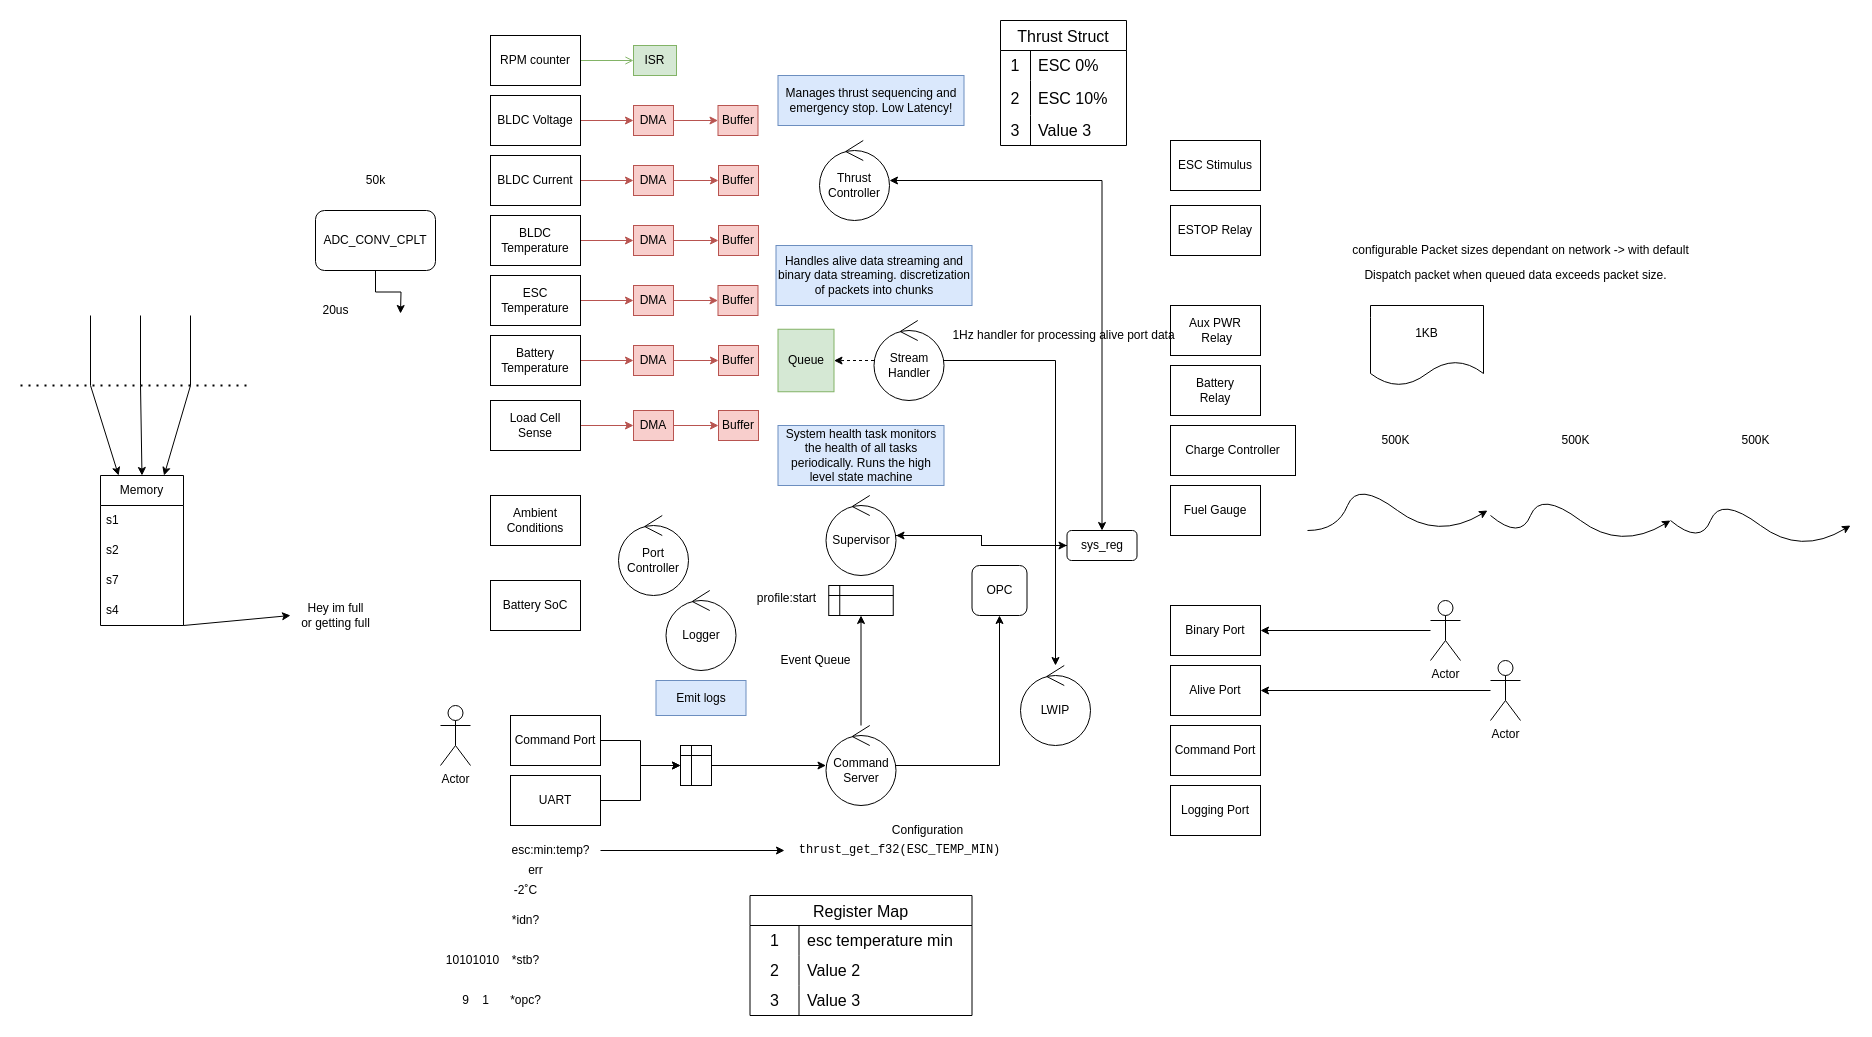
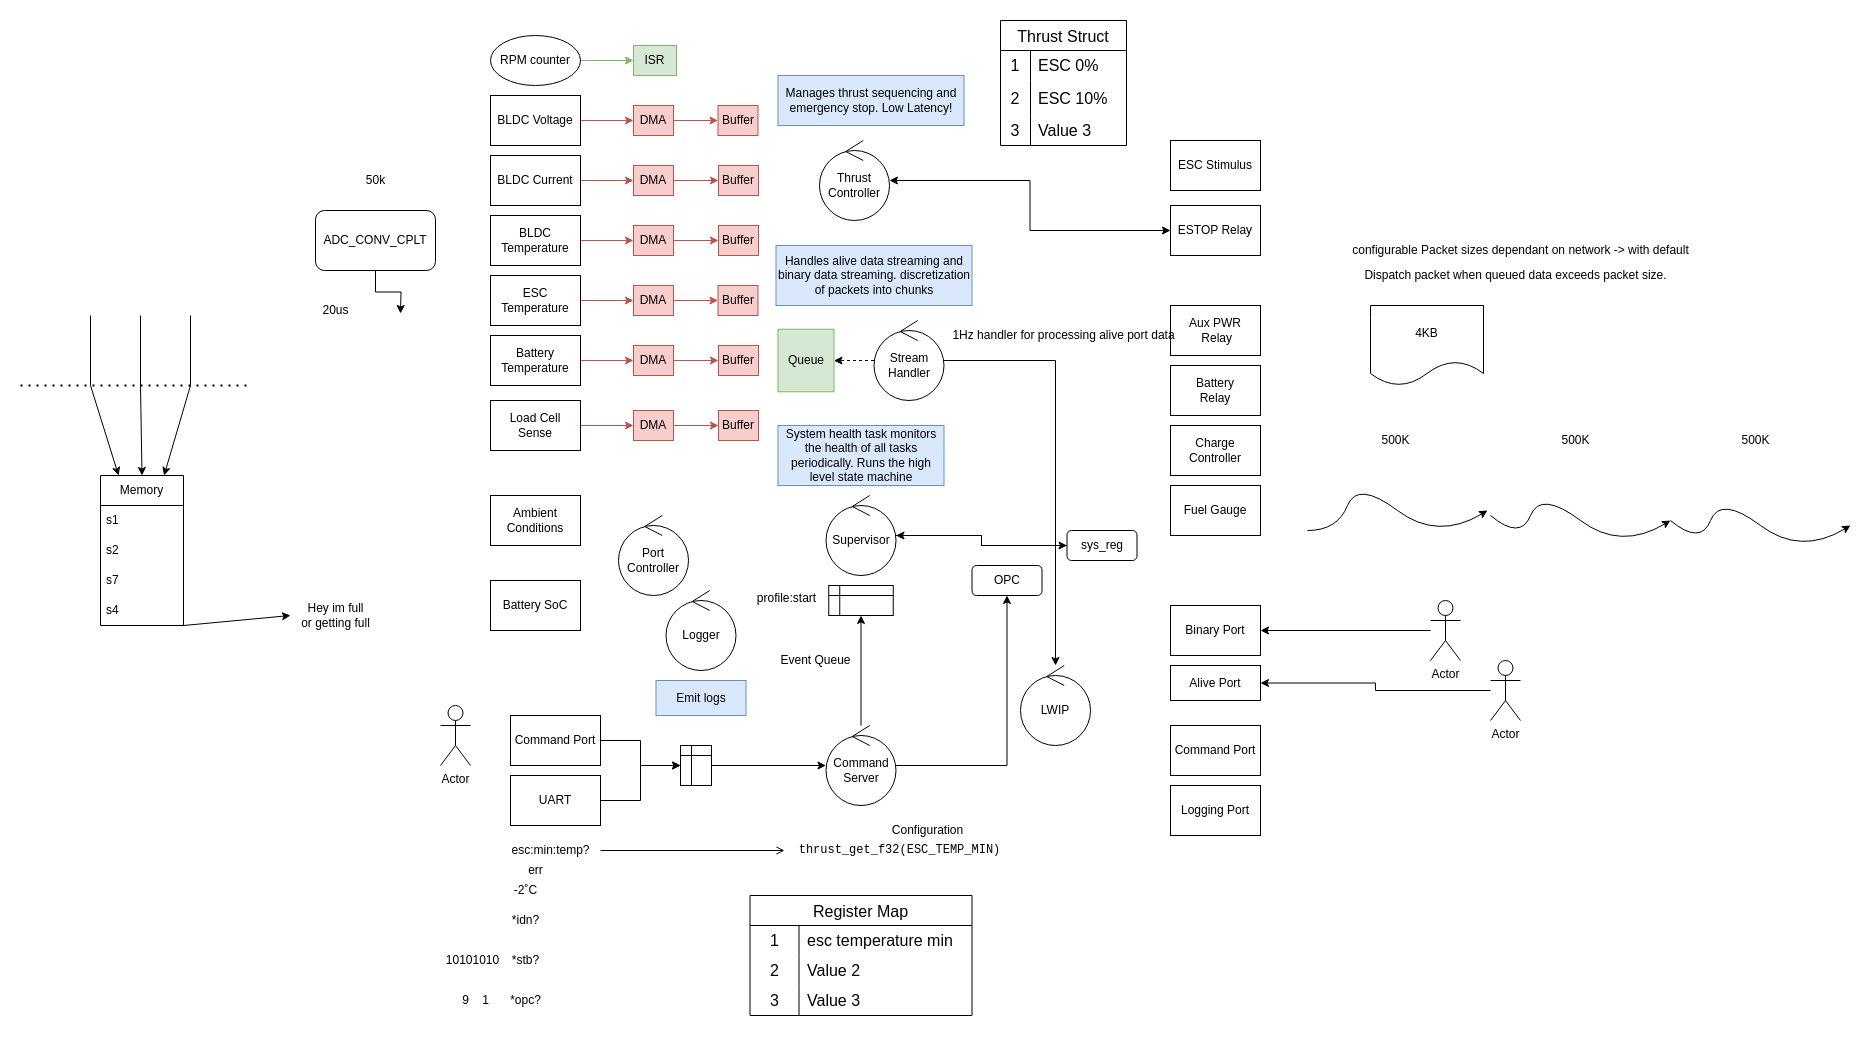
(536, 61) -> (536, 61)
(627, 61) -> (625, 61)
(1102, 315) -> (1071, 231)
(1427, 334) -> (1427, 334)
(1233, 451) -> (1216, 451)
(1000, 591) -> (1007, 581)
(1216, 691) -> (1216, 683)
(776, 851) -> (778, 851)
